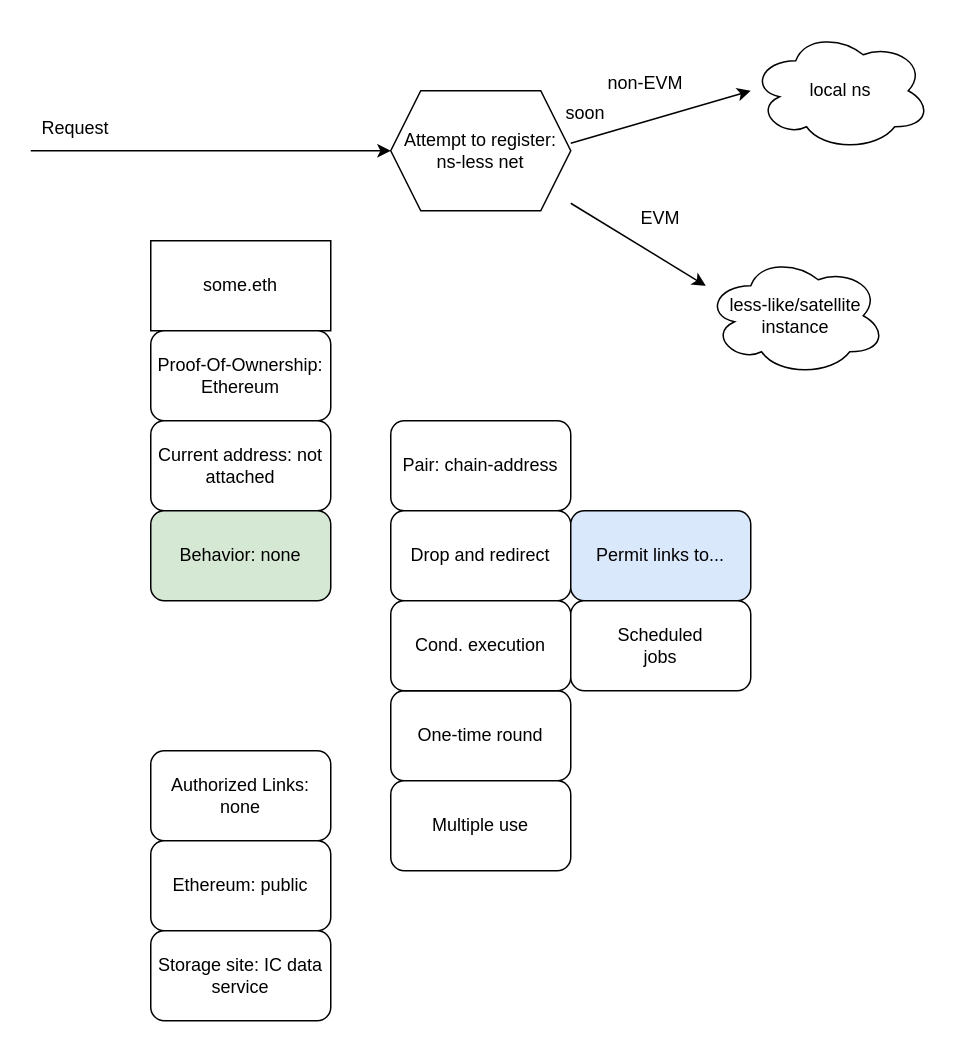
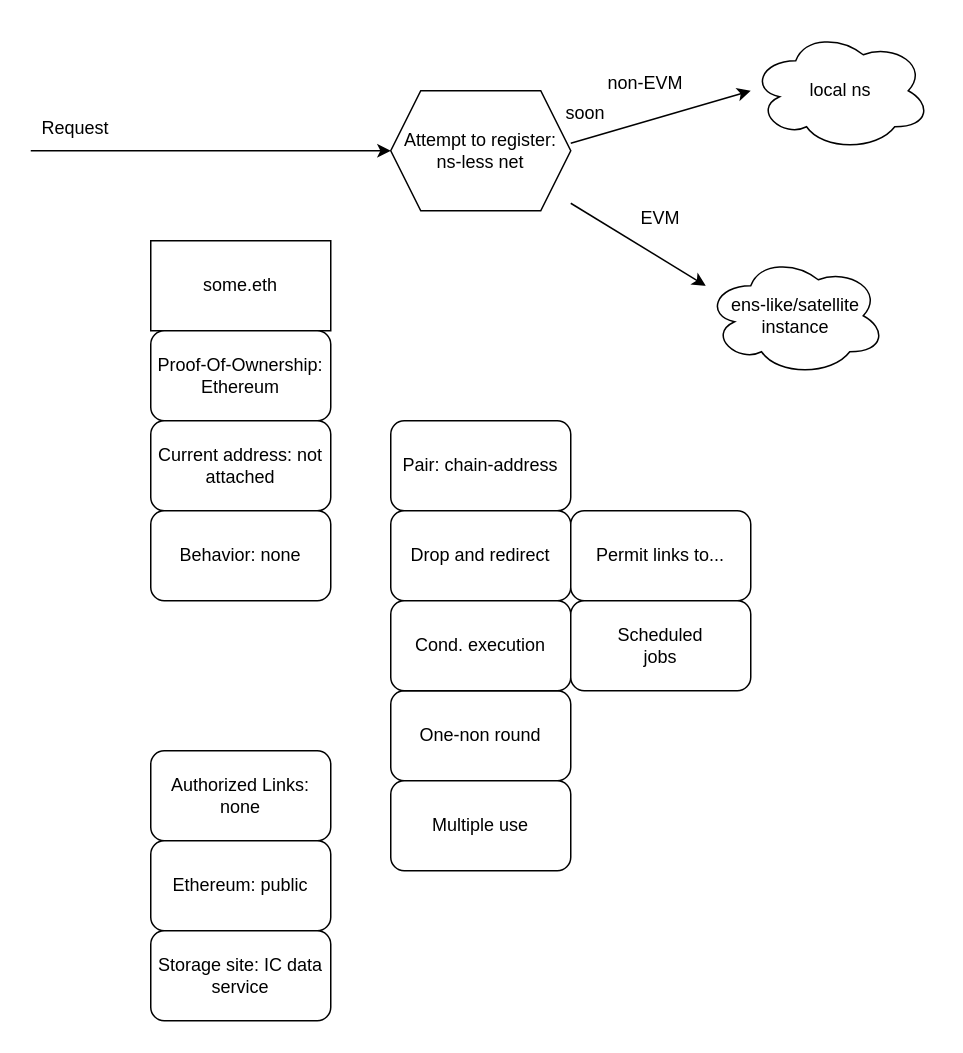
(796, 316) -> (796, 316)
(241, 556) -> (241, 556)
(661, 556) -> (661, 556)
(481, 736) -> (481, 736)
